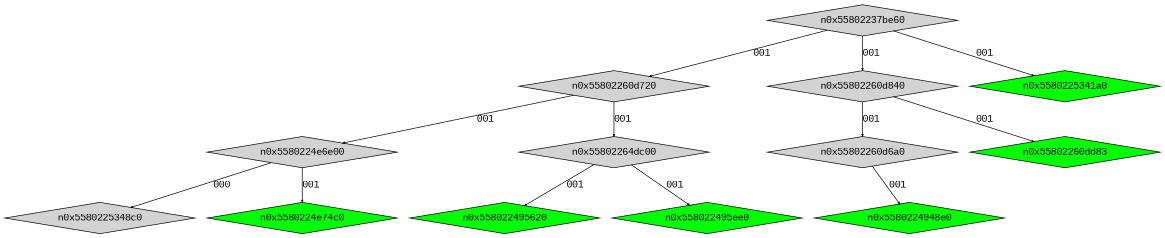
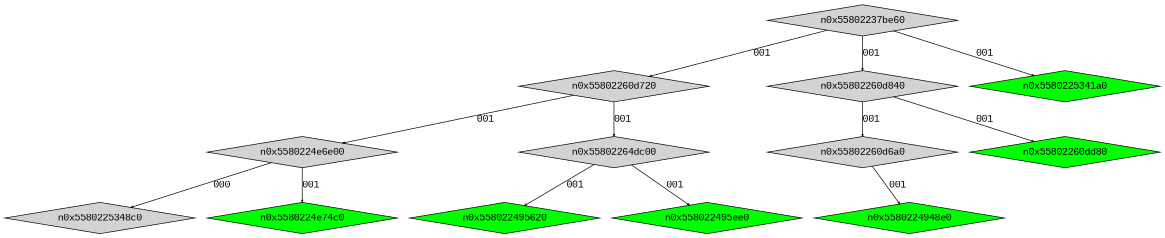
(1065, 152) -> (1065, 152)
